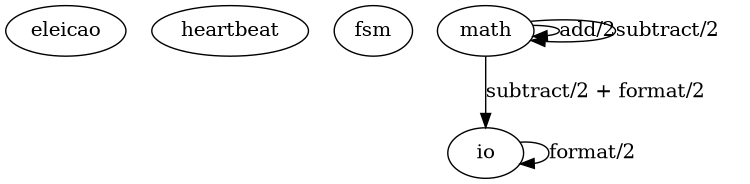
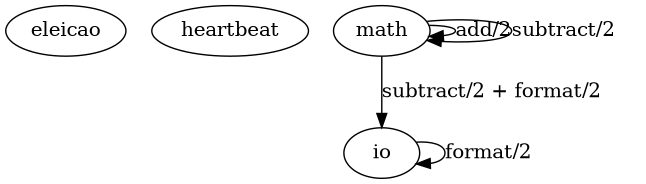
(373, 31) -> none
